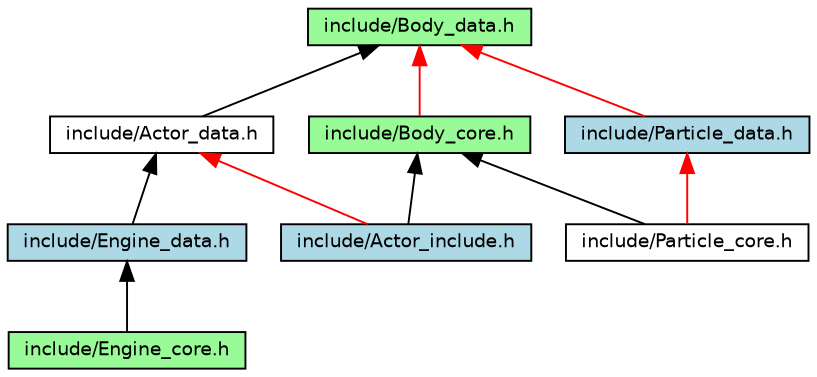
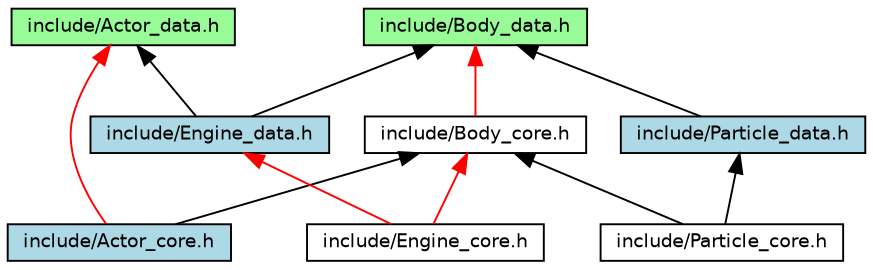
(563, 84) -> (618, 84)
(281, 85) -> (334, 84)
(162, 135) -> (123, 27)
(420, 135) -> (475, 135)
none -> (446, 198)
(687, 199) -> (730, 198)
(406, 243) -> (119, 243)
(127, 307) -> (327, 193)
(127, 350) -> (425, 243)
